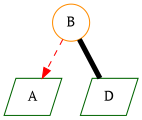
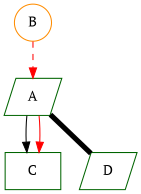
(90, 59) -> (71, 134)
none -> (33, 171)
